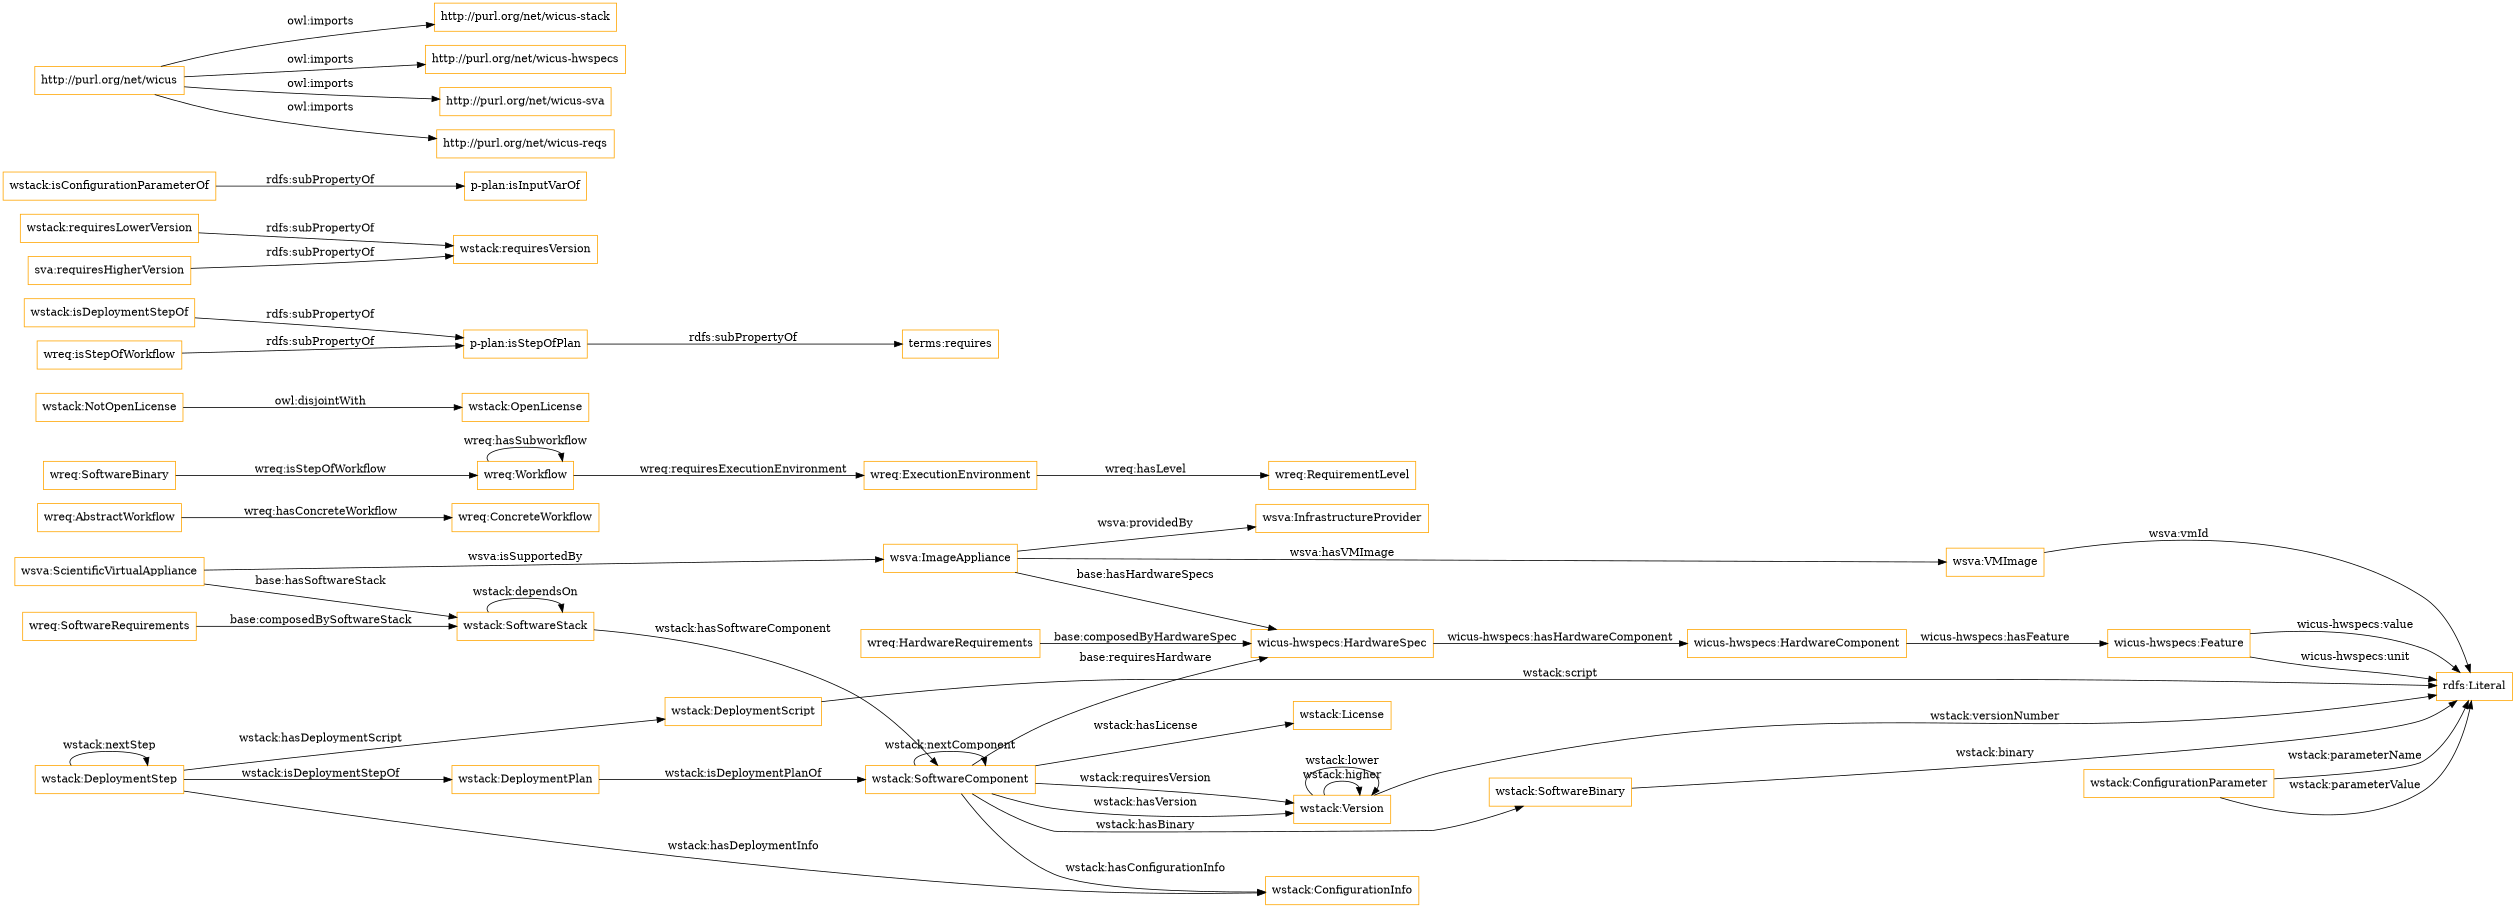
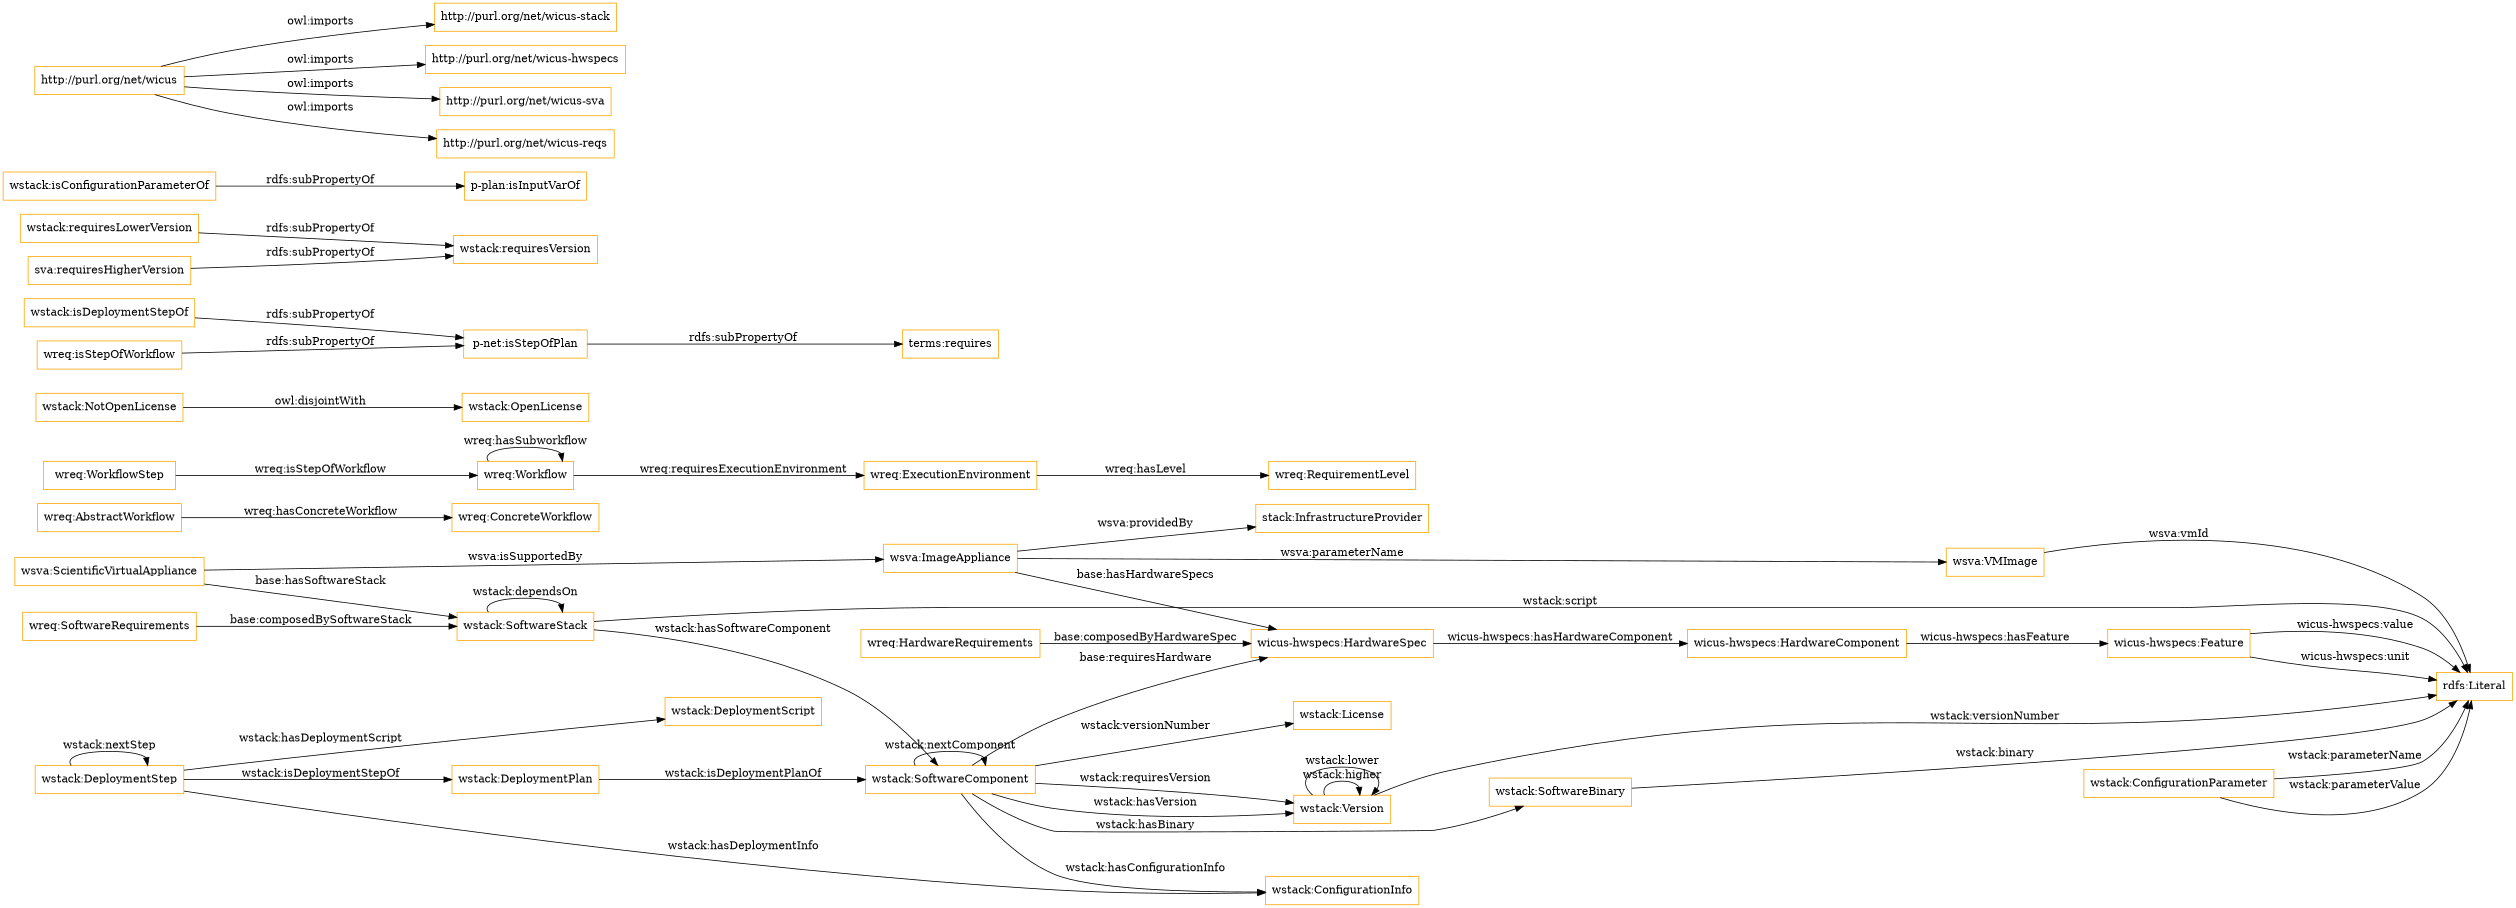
(525, 344) -> (525, 344)
(109, 475) -> (109, 475)
(1342, 518) -> (1342, 518)
(1342, 553) -> (1342, 553)
(1625, 680) -> (1541, 608)
(1146, 726) -> (1146, 726)
